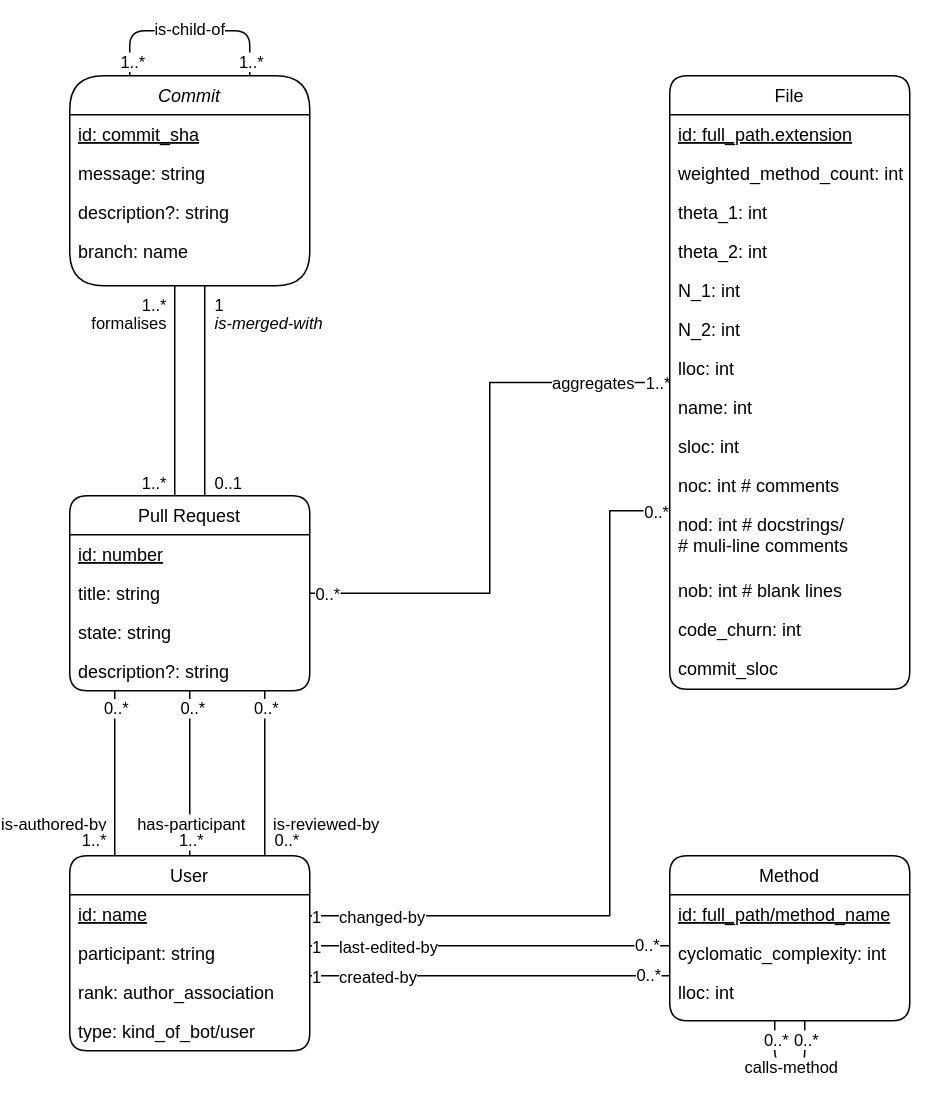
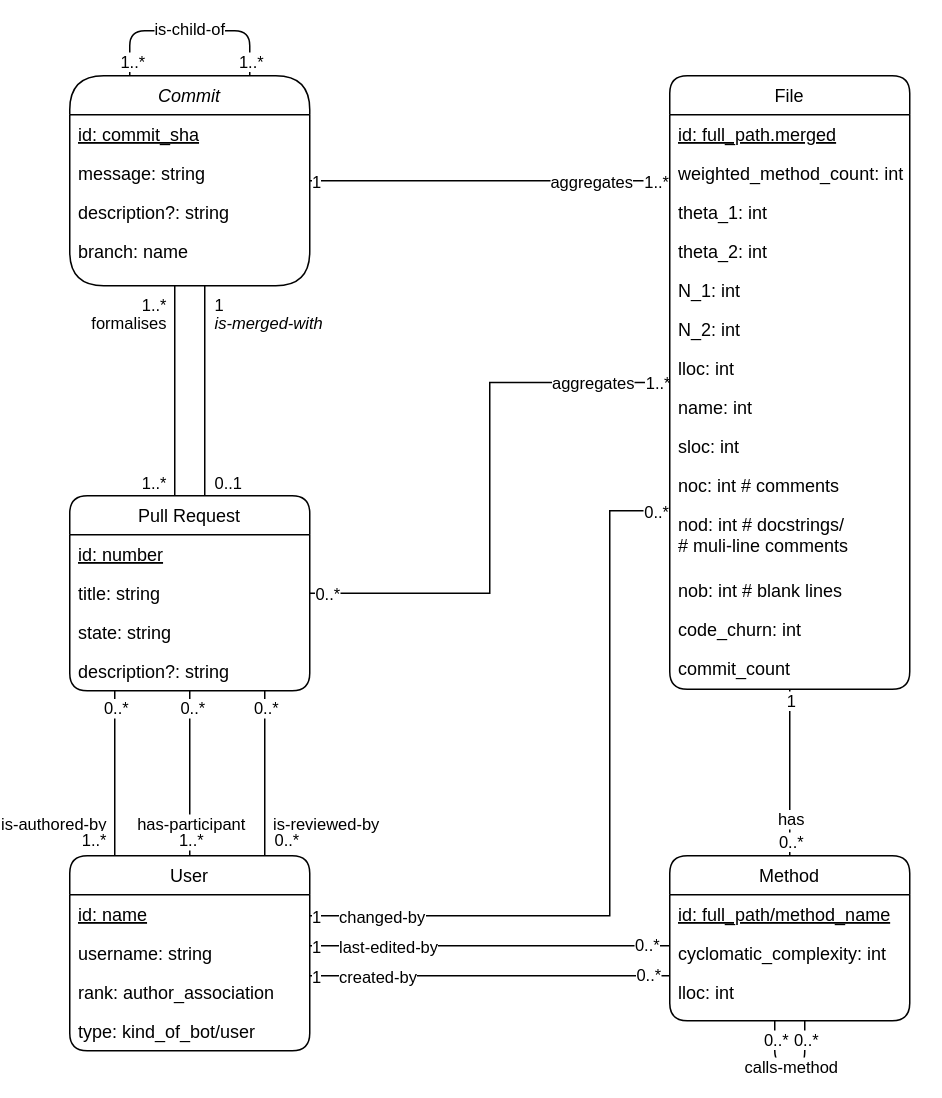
(778, 135) -> (765, 135)
none -> (481, 181)
(729, 669) -> (736, 669)
none -> (790, 762)
(162, 954) -> (152, 954)
